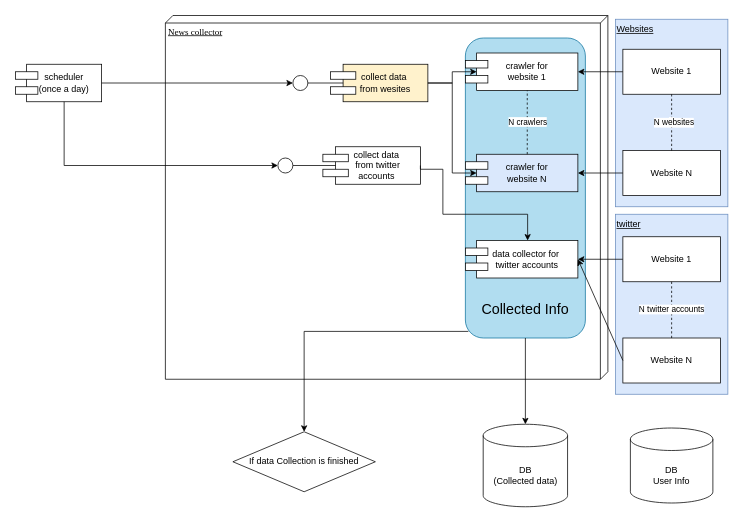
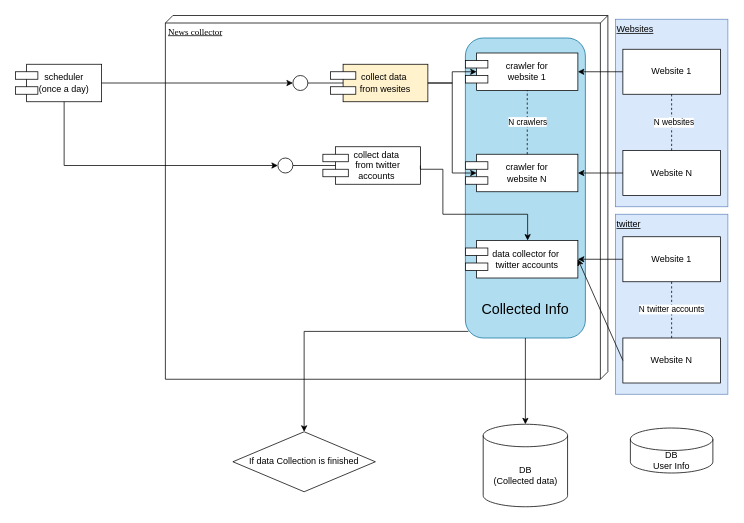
(527, 173) -> (527, 173)
(672, 465) -> (672, 450)
